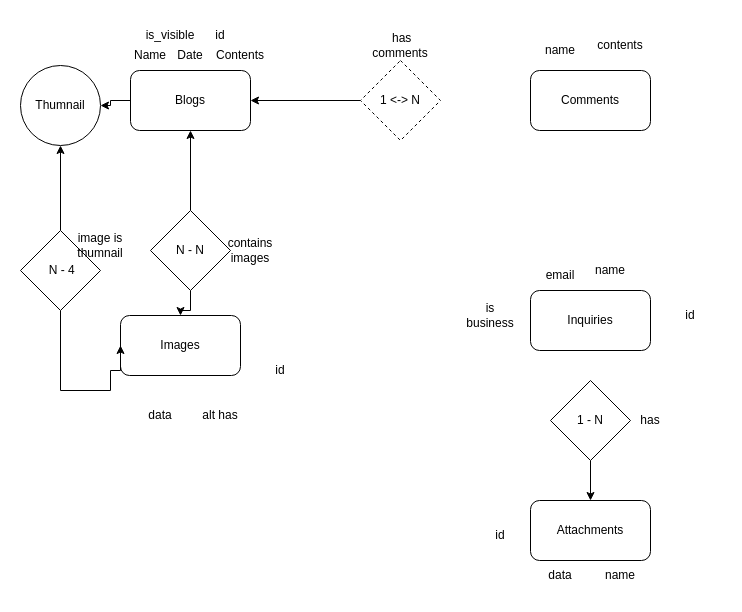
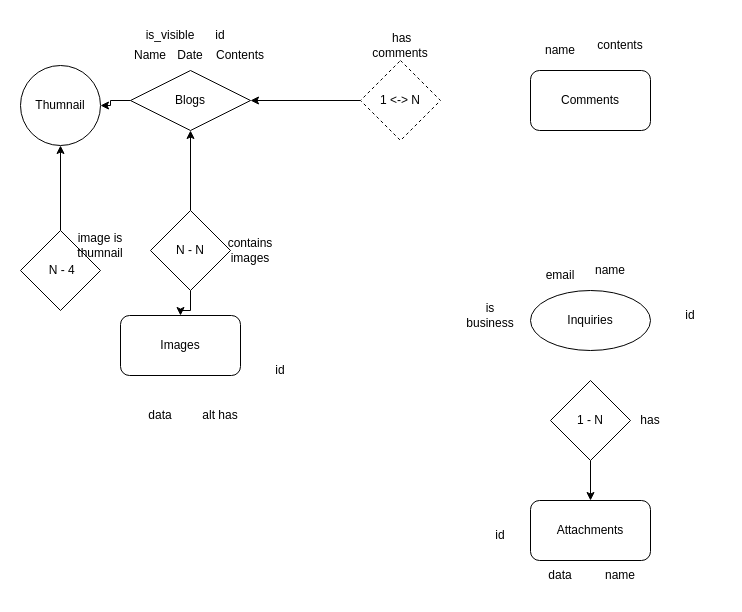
(191, 101) -> (191, 101)
(591, 321) -> (591, 321)
(62, 391) -> none
